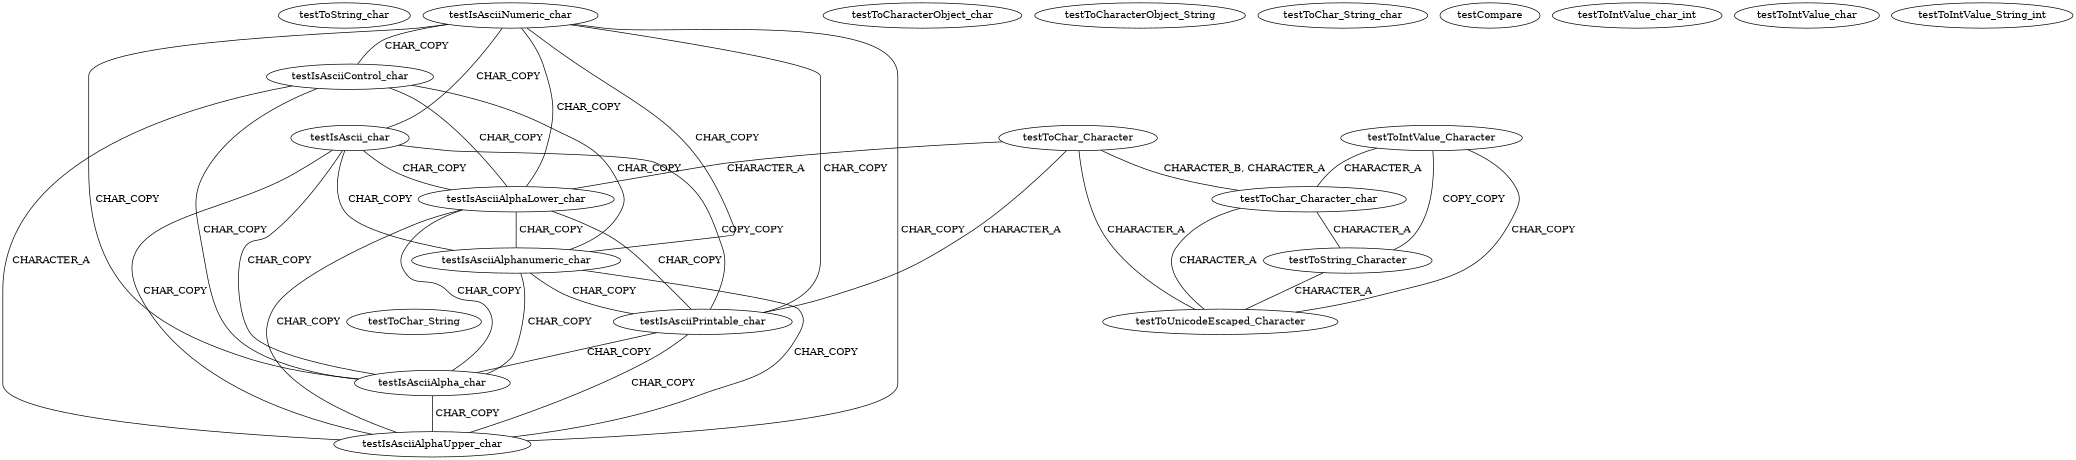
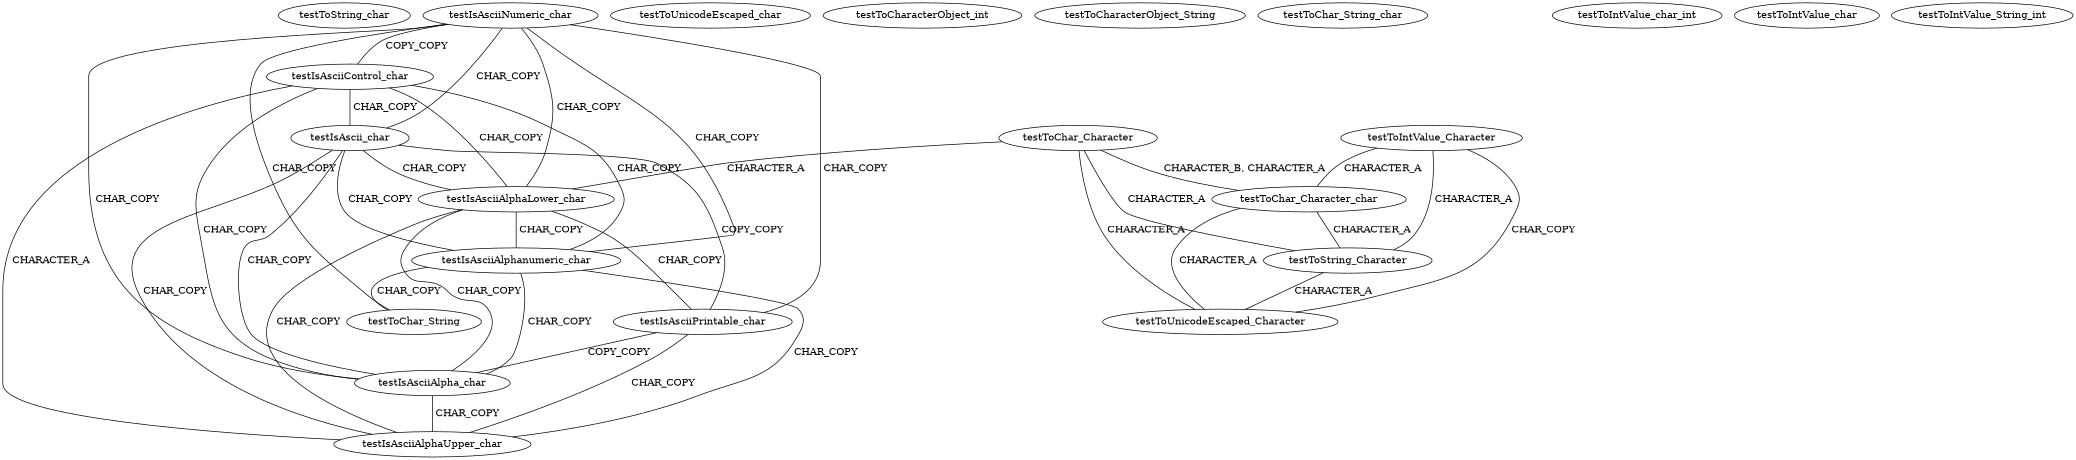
none -> (711, 15)
(922, 15) -> (922, 15)
(1490, 15) -> none
(415, 46) -> (415, 46)
none -> (350, 107)
(1472, 199) -> (1472, 199)
(898, 250) -> (252, 116)
(929, 257) -> (1173, 227)
(579, 300) -> (384, 279)
(617, 352) -> (617, 352)
